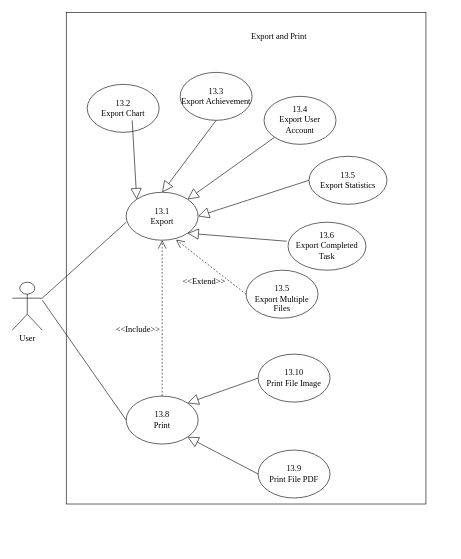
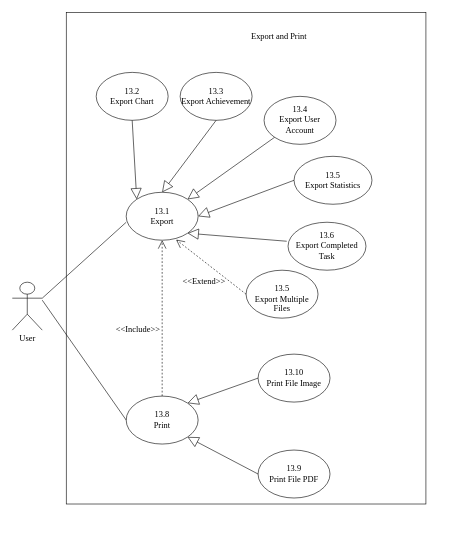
(123, 108) -> (132, 96)
(348, 180) -> (333, 180)
